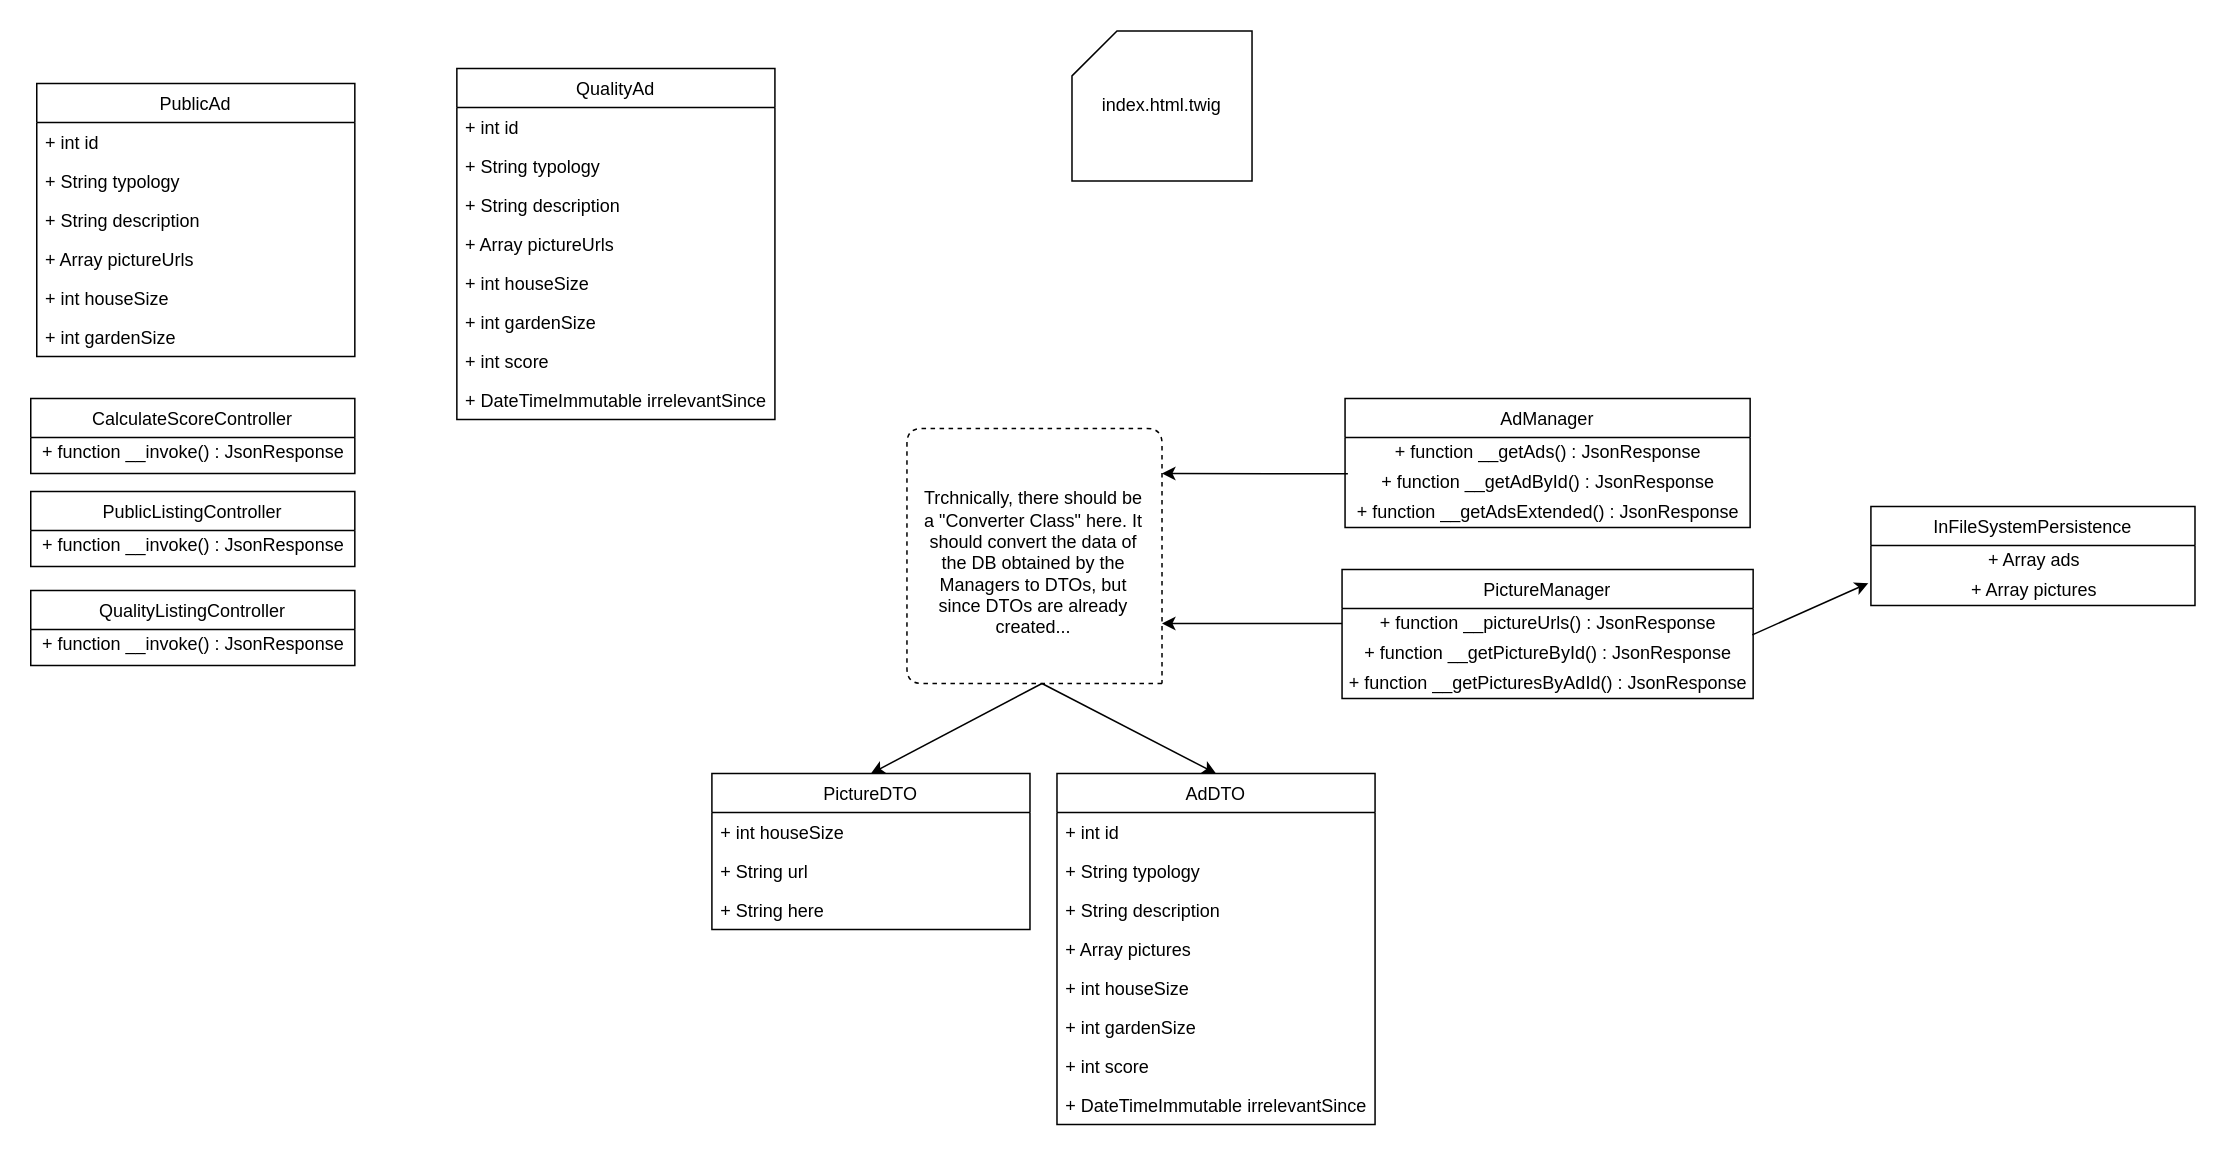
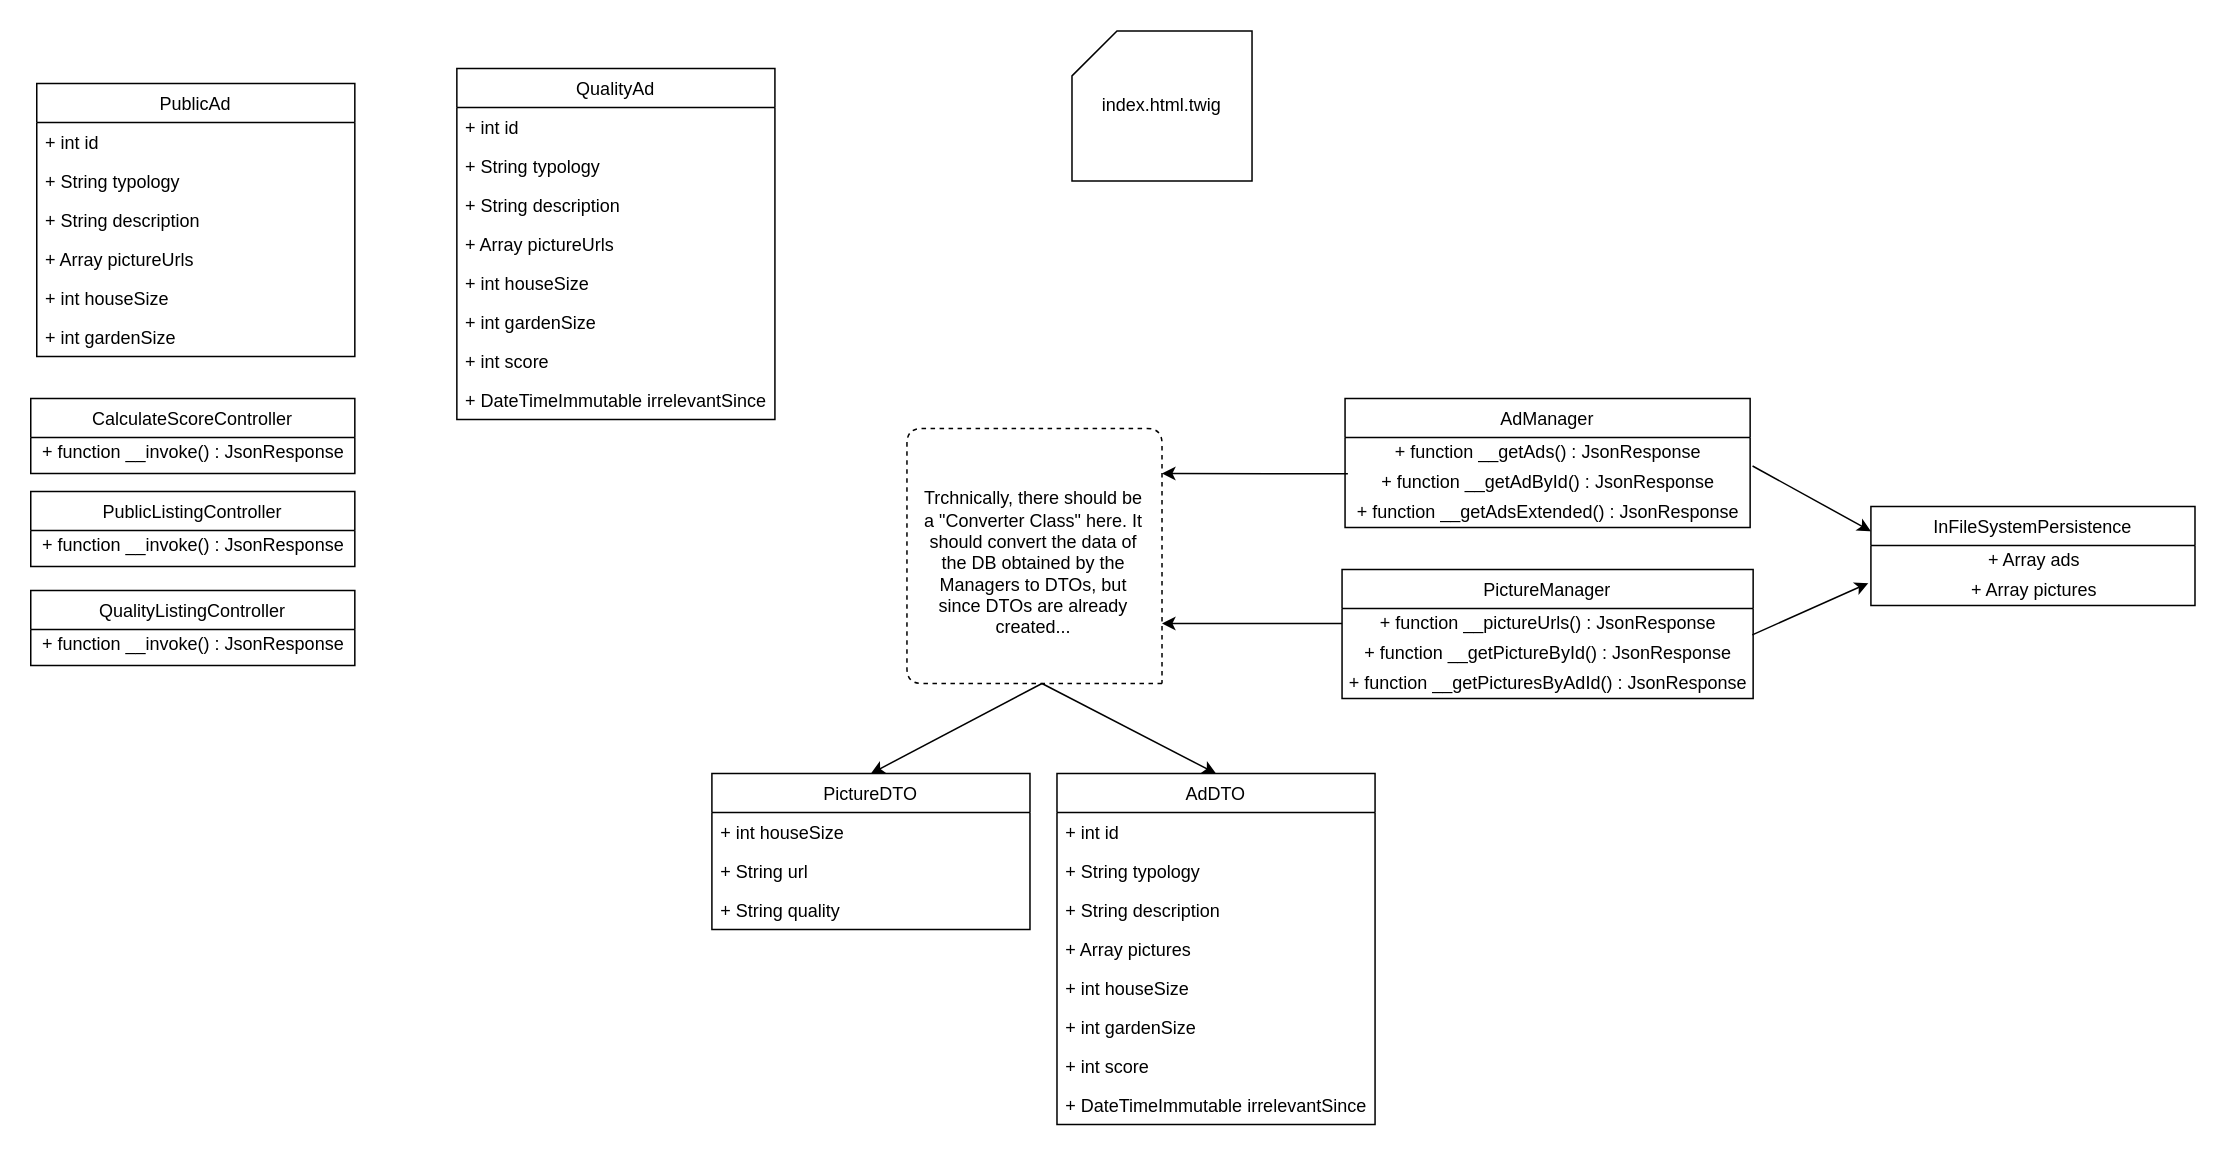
none -> (1807, 496)
(779, 911) -> (789, 911)
